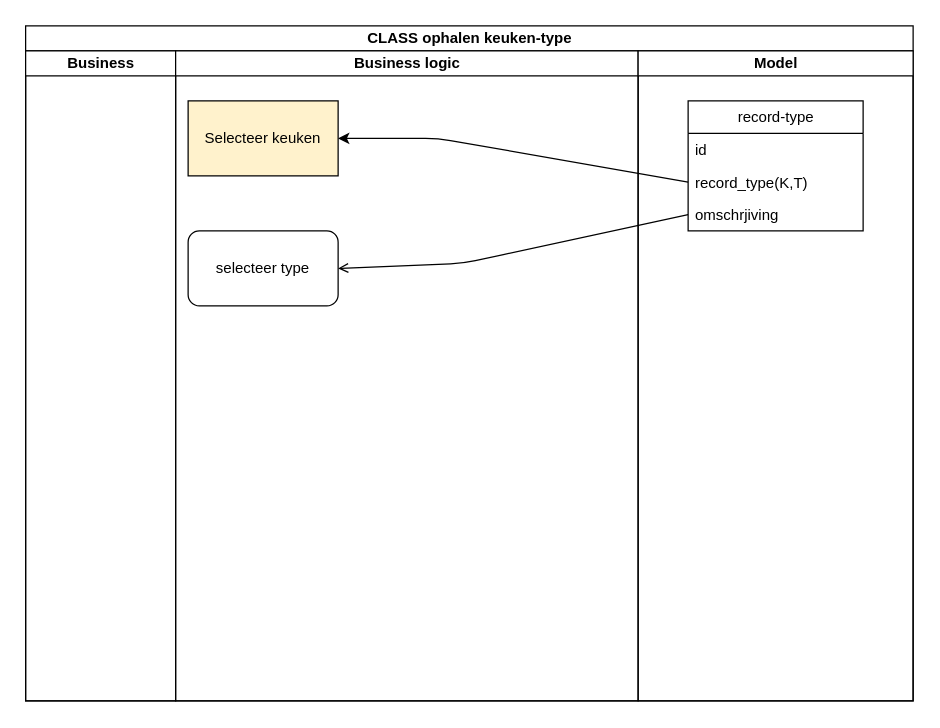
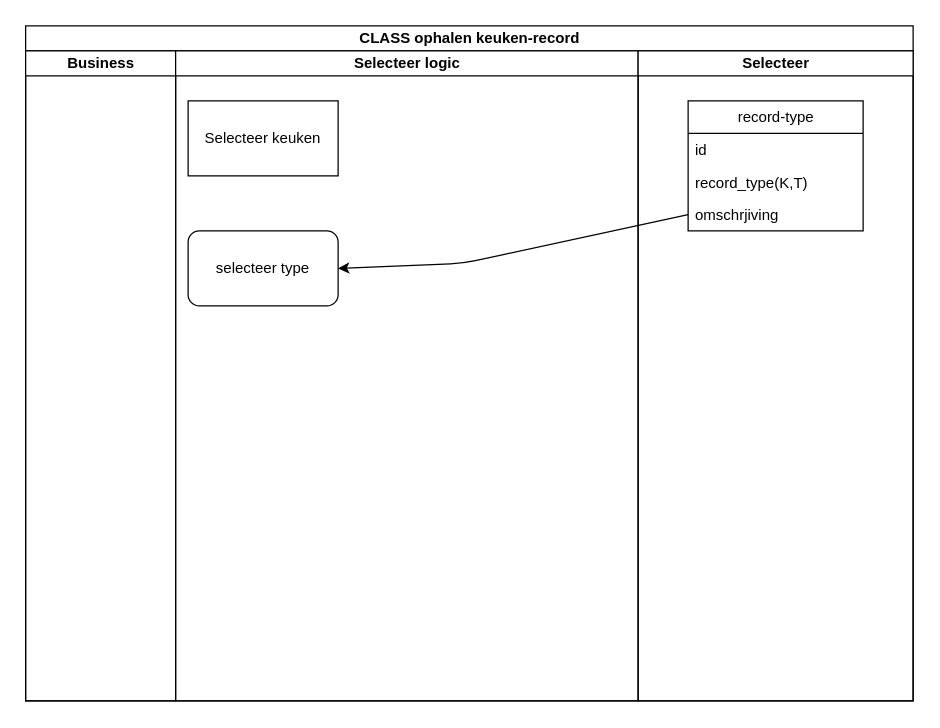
(470, 38) -> (470, 38)
(408, 63) -> (408, 63)
(776, 63) -> (776, 63)
(263, 138) -> (263, 138)
(520, 153) -> none
(345, 268) -> (348, 268)
